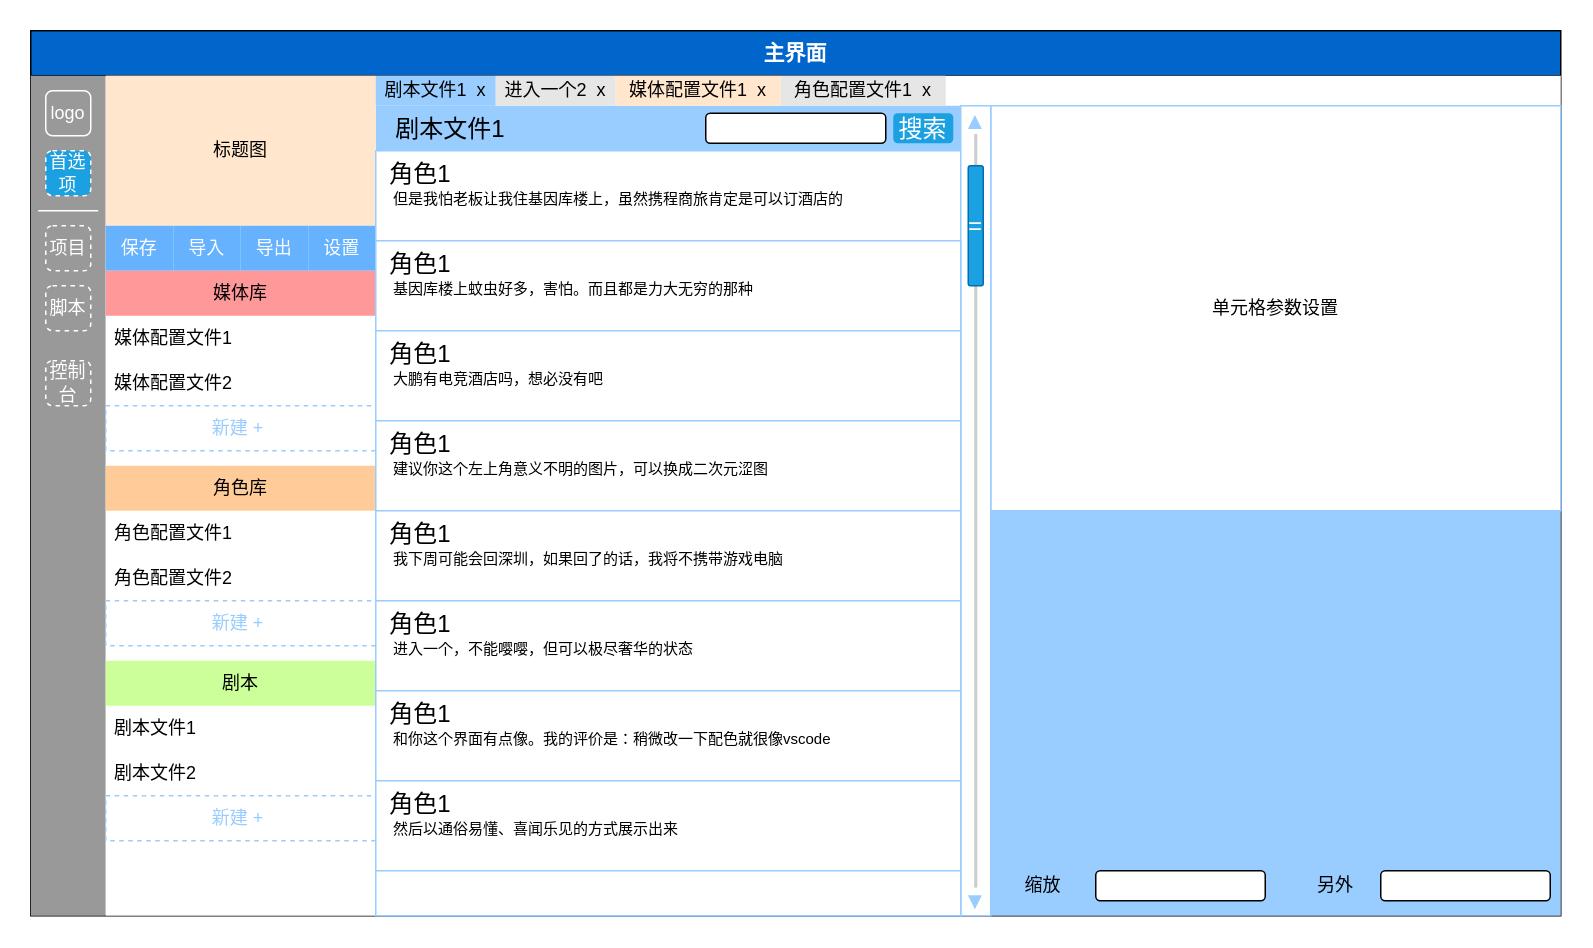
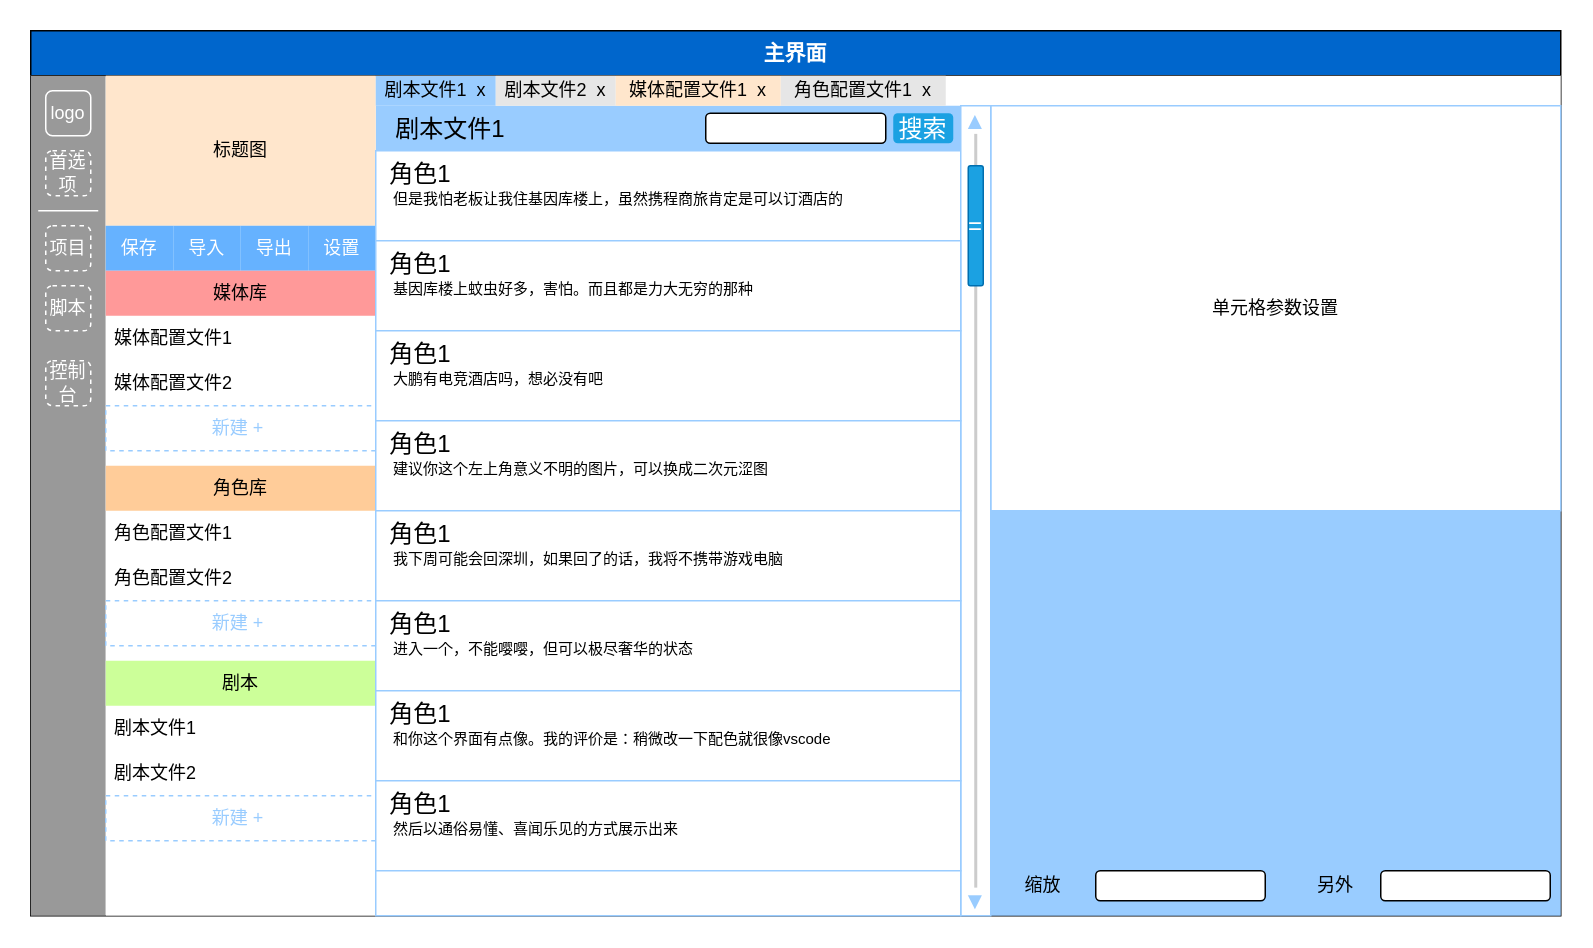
(556, 91) -> (556, 91)
(68, 173) -> (68, 173)
